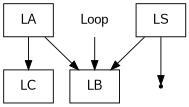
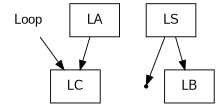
(95, 49) -> (49, 50)
(58, 50) -> none
